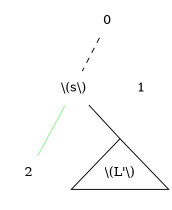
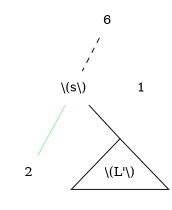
(108, 21) -> (108, 21)
